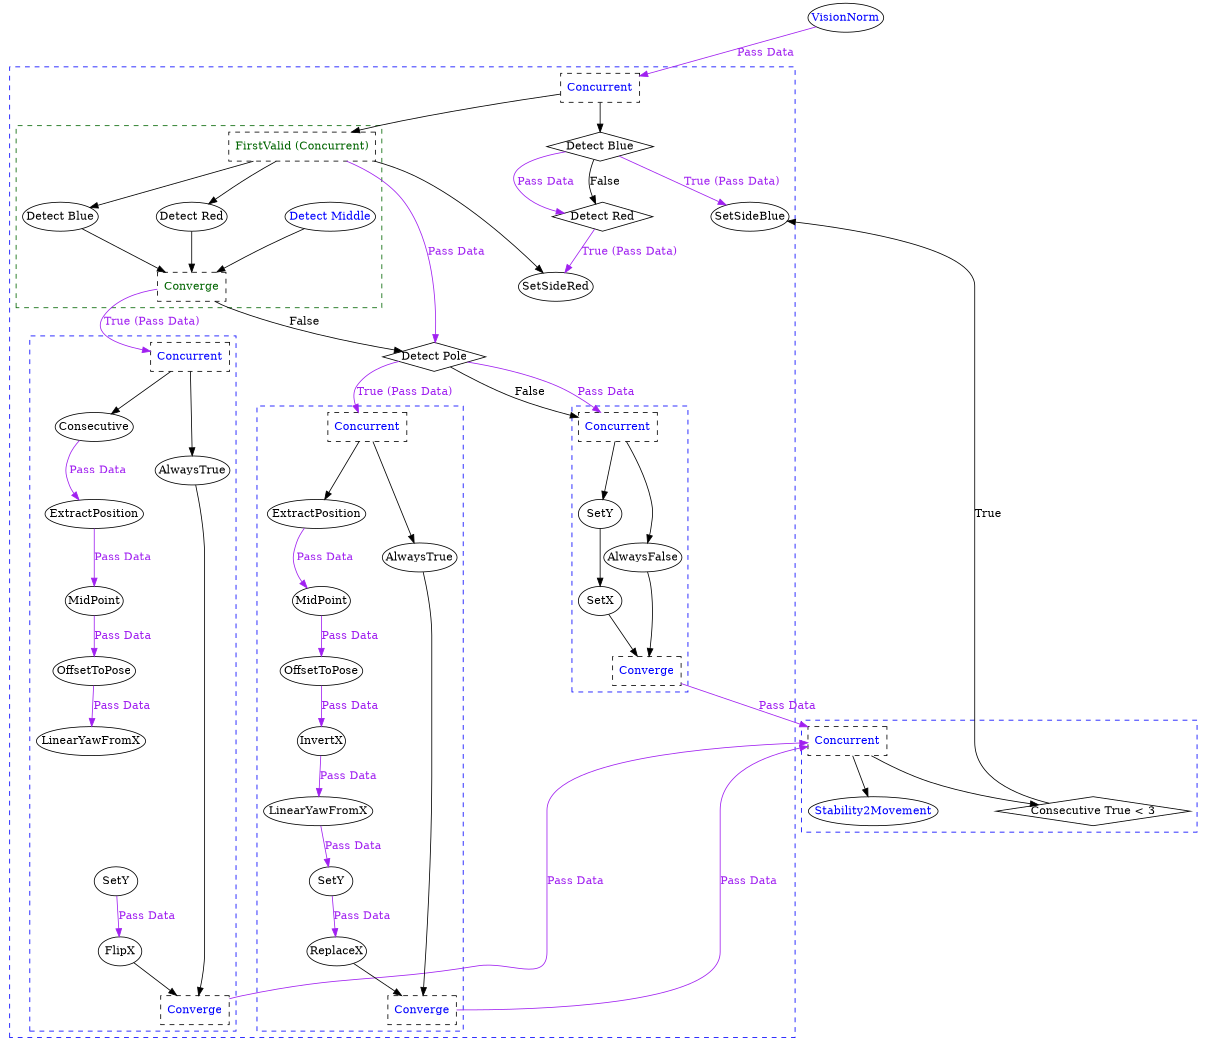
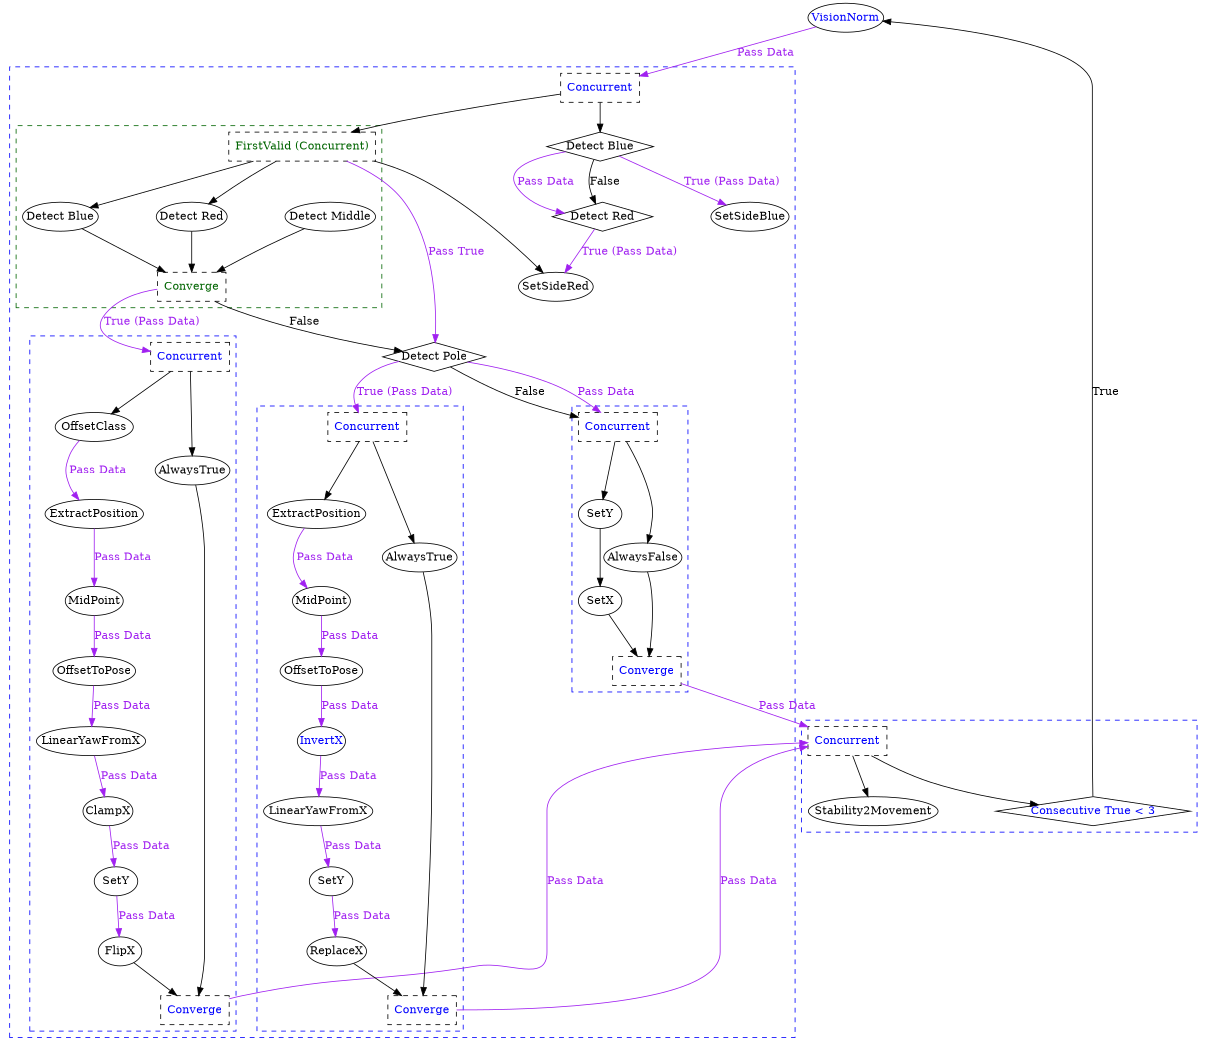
(330, 217) -> (330, 217)
(456, 252) -> (456, 252)
(94, 427) -> (94, 427)
(975, 467) -> (1092, 331)
(321, 741) -> (321, 741)
none -> (108, 811)
(873, 811) -> (873, 811)
(1093, 811) -> (1093, 811)
